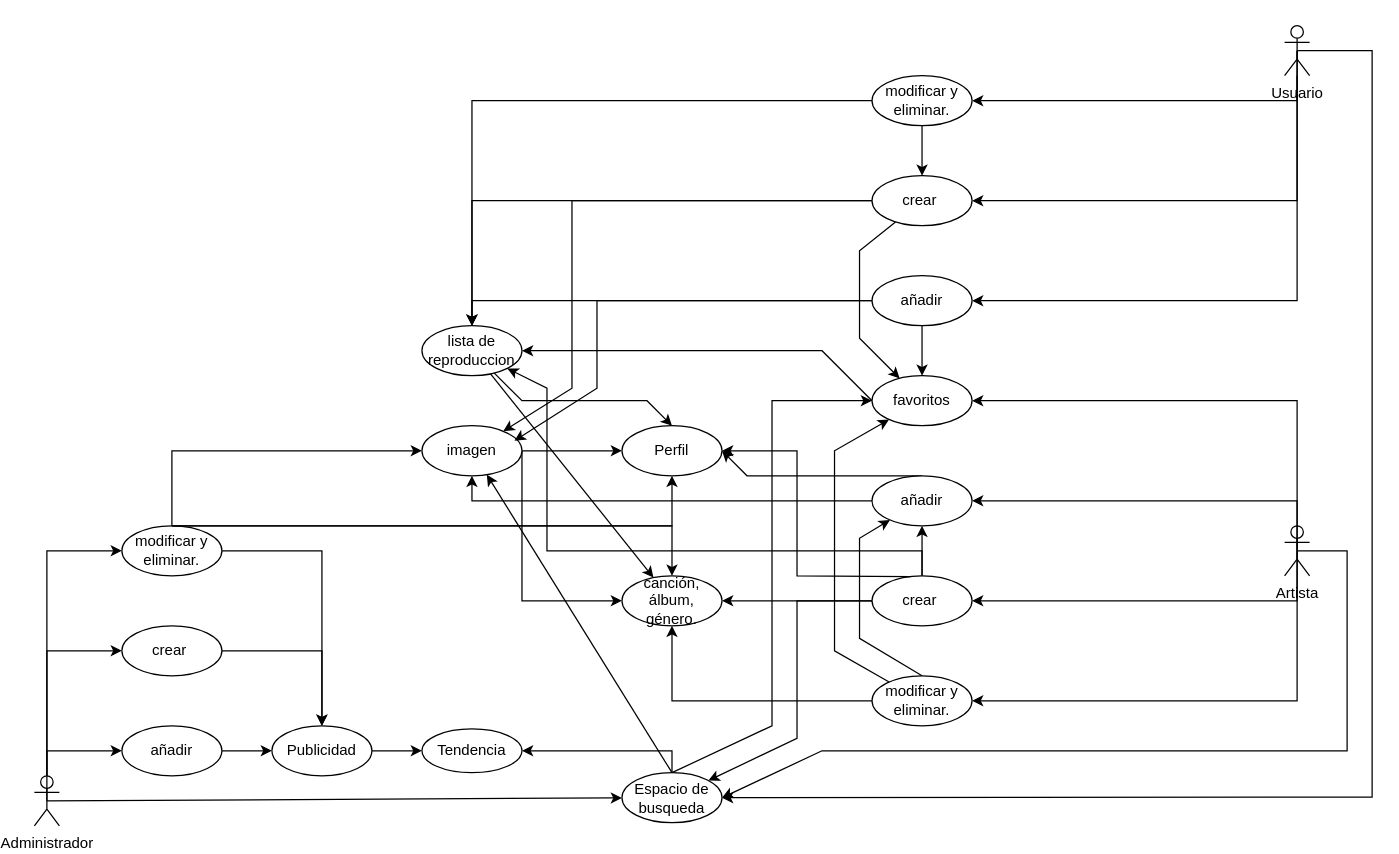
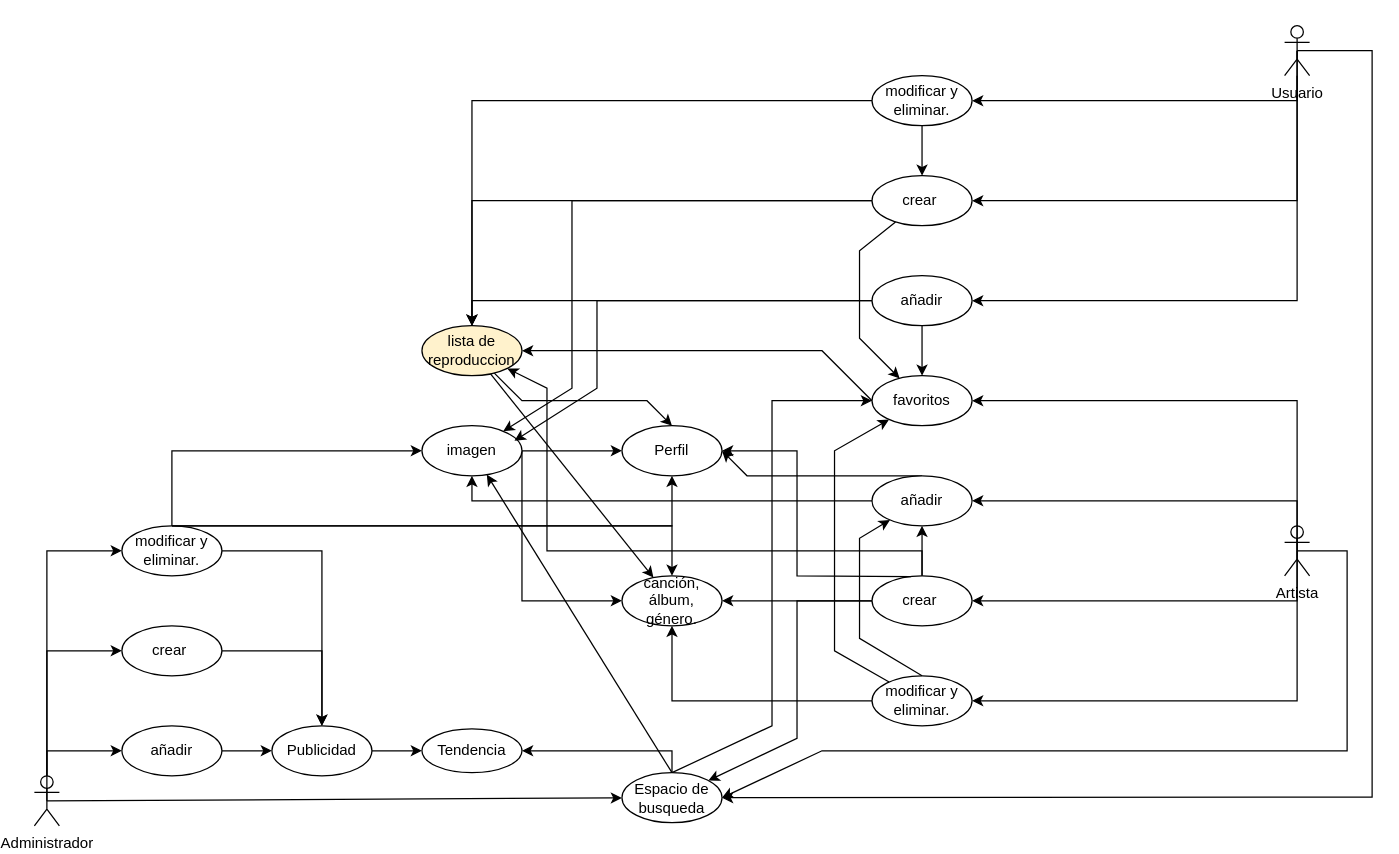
(472, 351) -> (472, 351)
